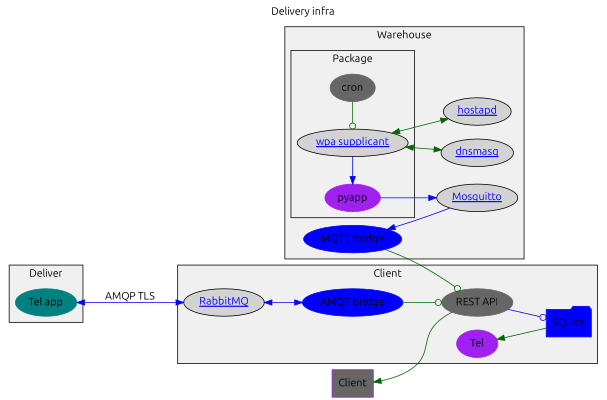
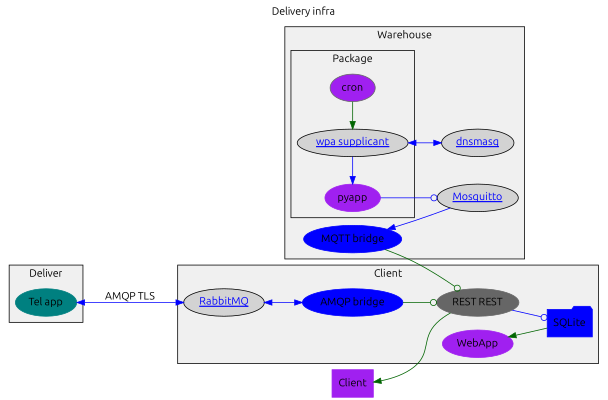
(353, 88) -> (353, 88)
(353, 112) -> (353, 112)
(477, 112) -> none
(424, 149) -> (425, 143)
(405, 198) -> (406, 198)
(477, 302) -> (478, 302)
(477, 344) -> (478, 344)
(353, 383) -> (353, 383)
